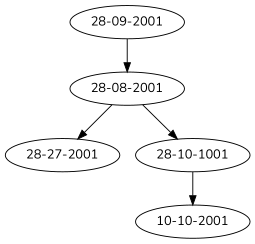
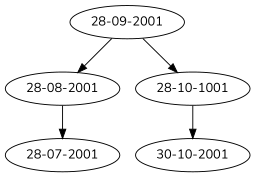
(157, 119) -> (157, 52)
(63, 155) -> (63, 155)
(193, 222) -> (193, 155)
